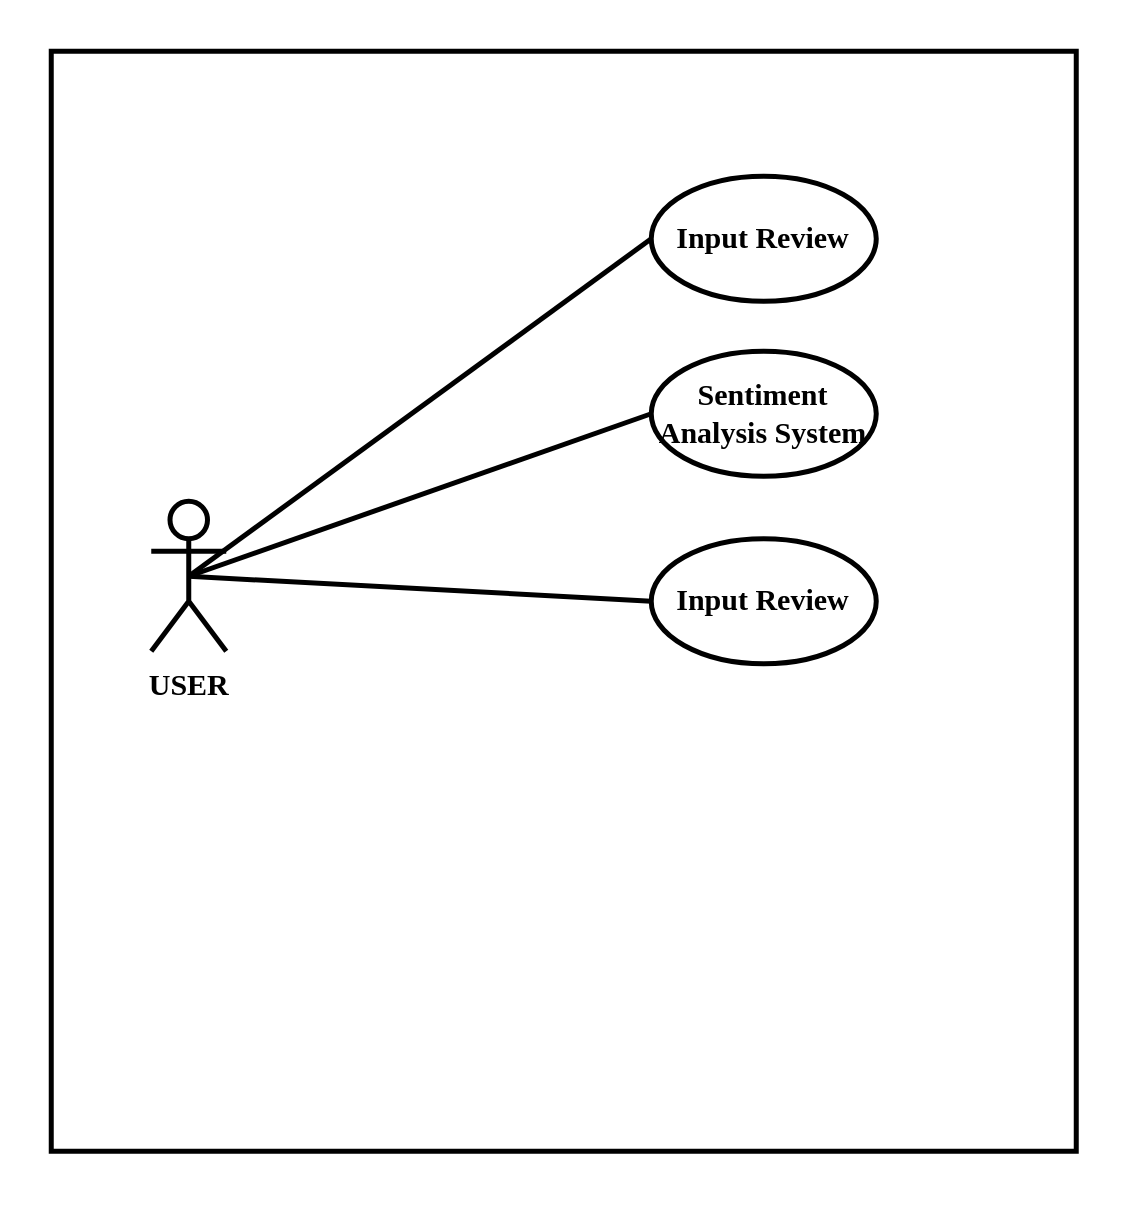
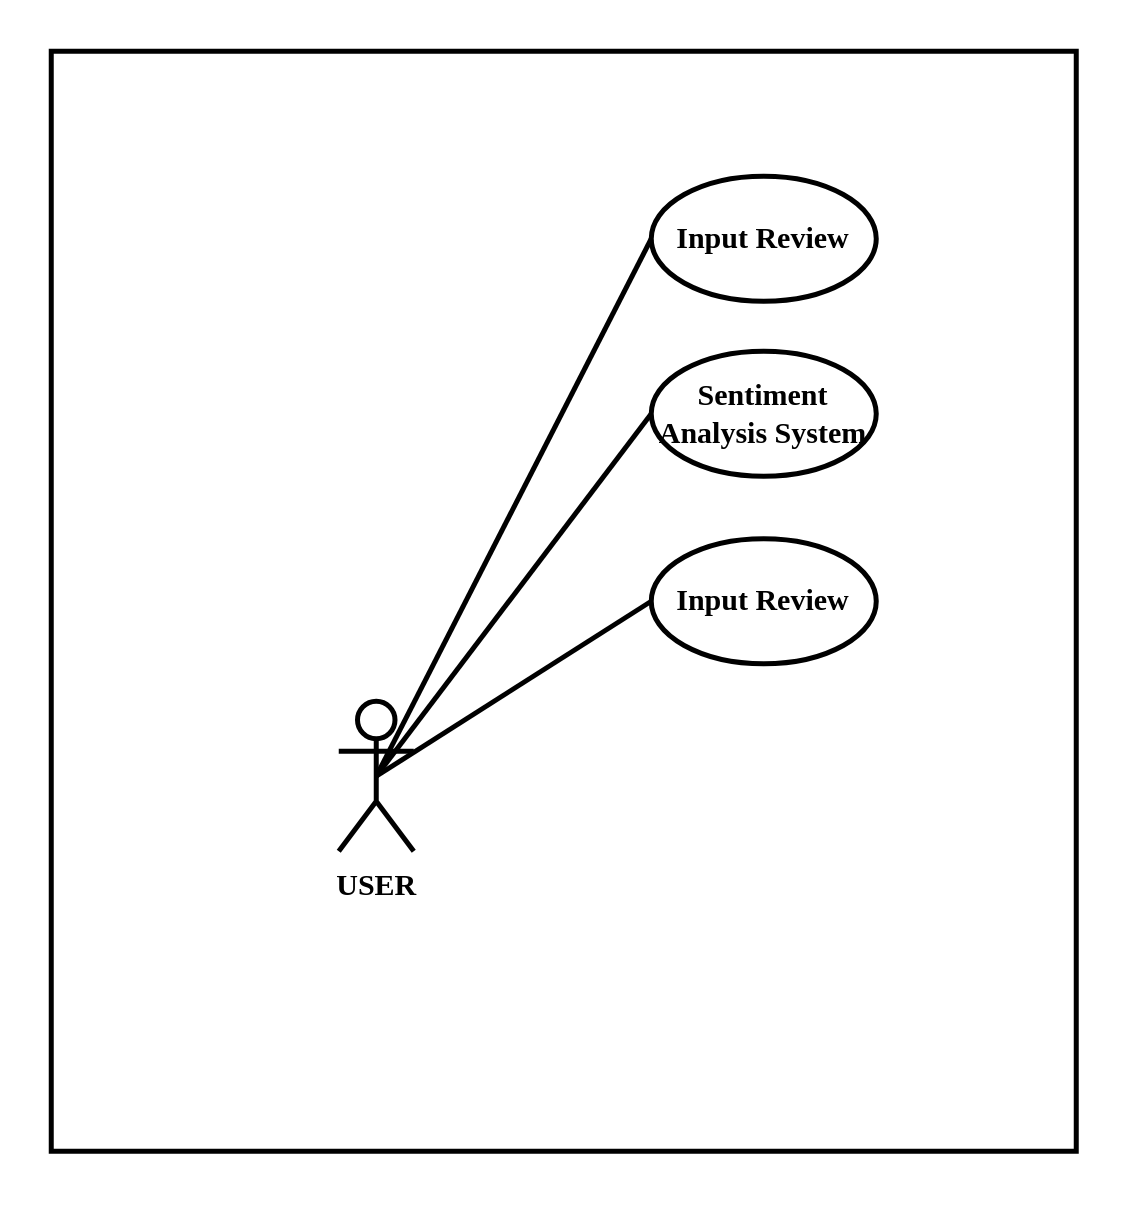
(189, 576) -> (376, 776)
